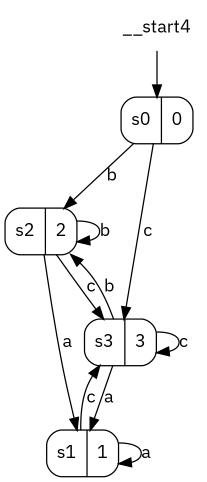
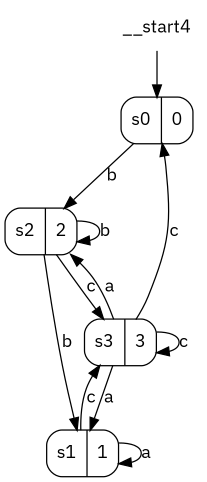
(140, 225) -> (166, 241)
(110, 287) -> (110, 287)
(67, 342) -> (67, 342)
